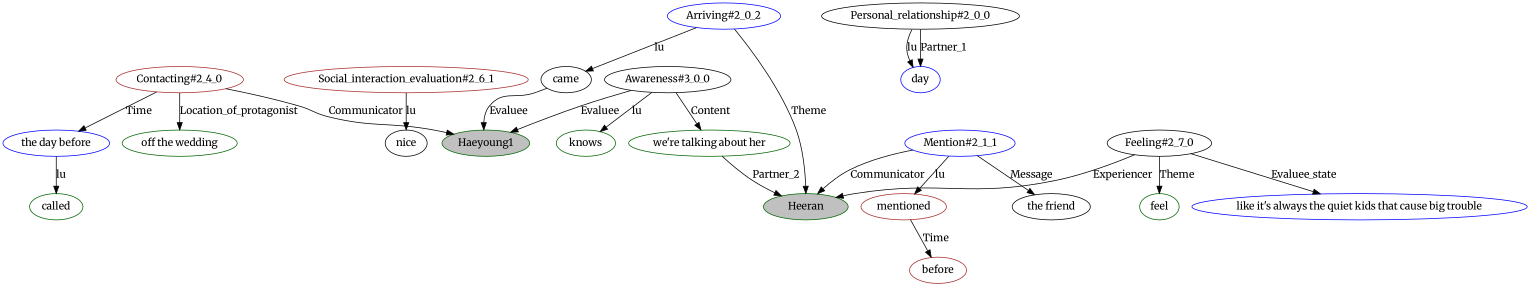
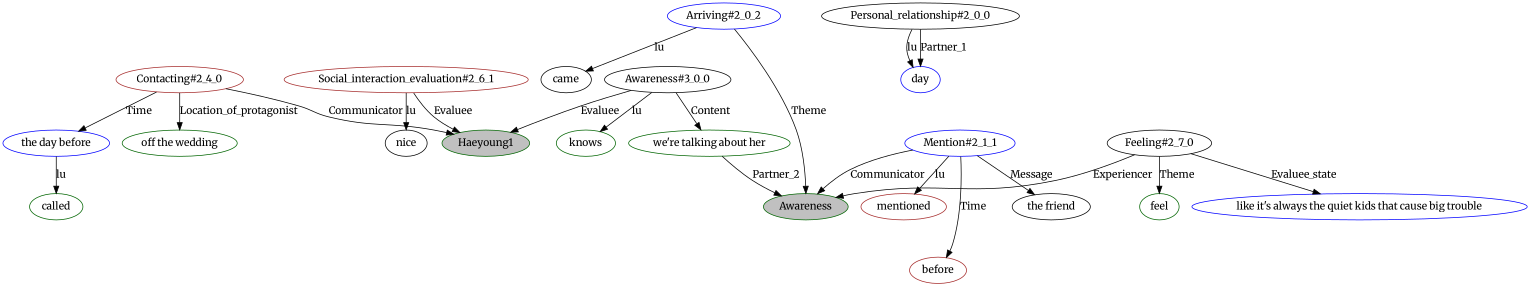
(508, 96) -> (431, 114)
(806, 207) -> (806, 207)
(919, 235) -> (960, 204)
